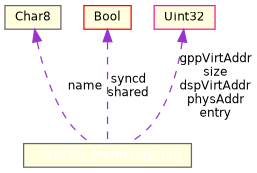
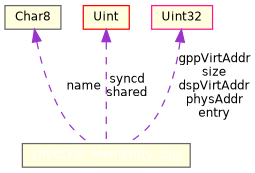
(108, 17) -> (106, 17)
